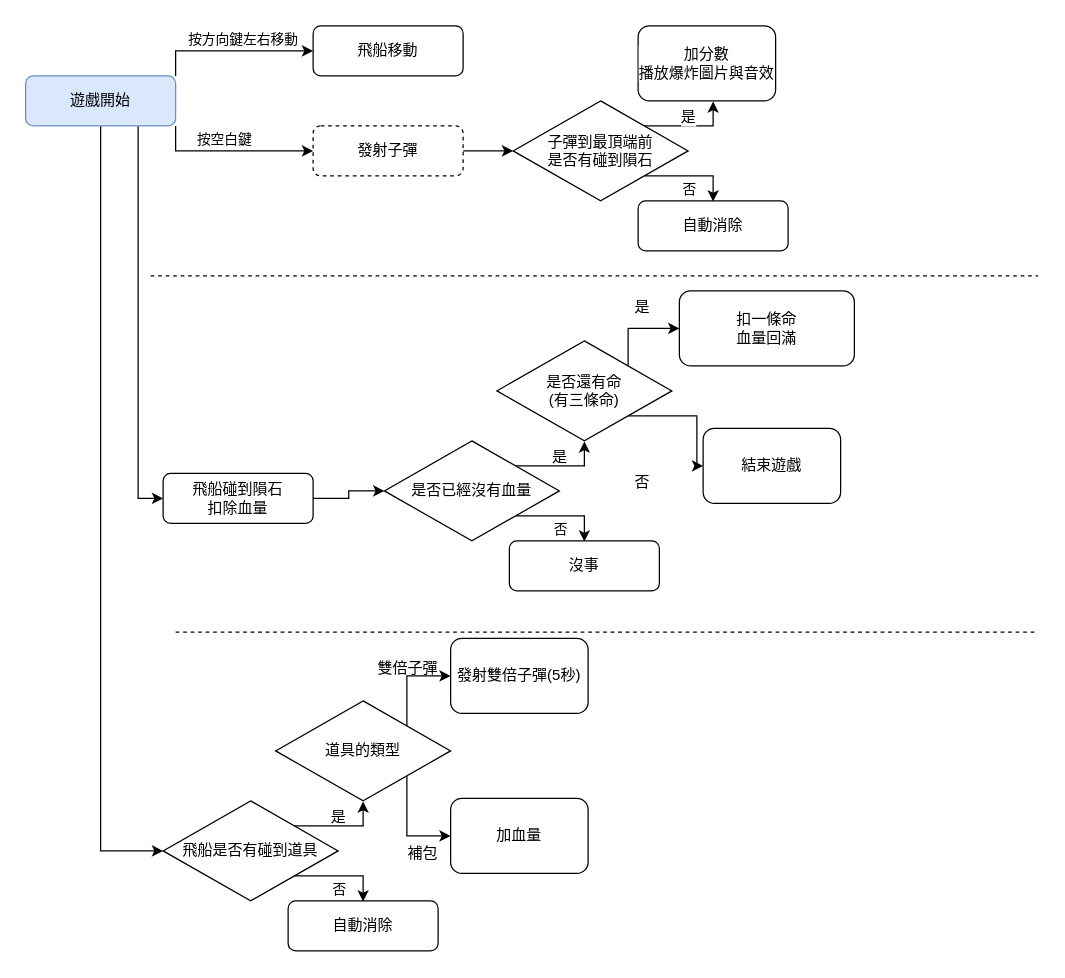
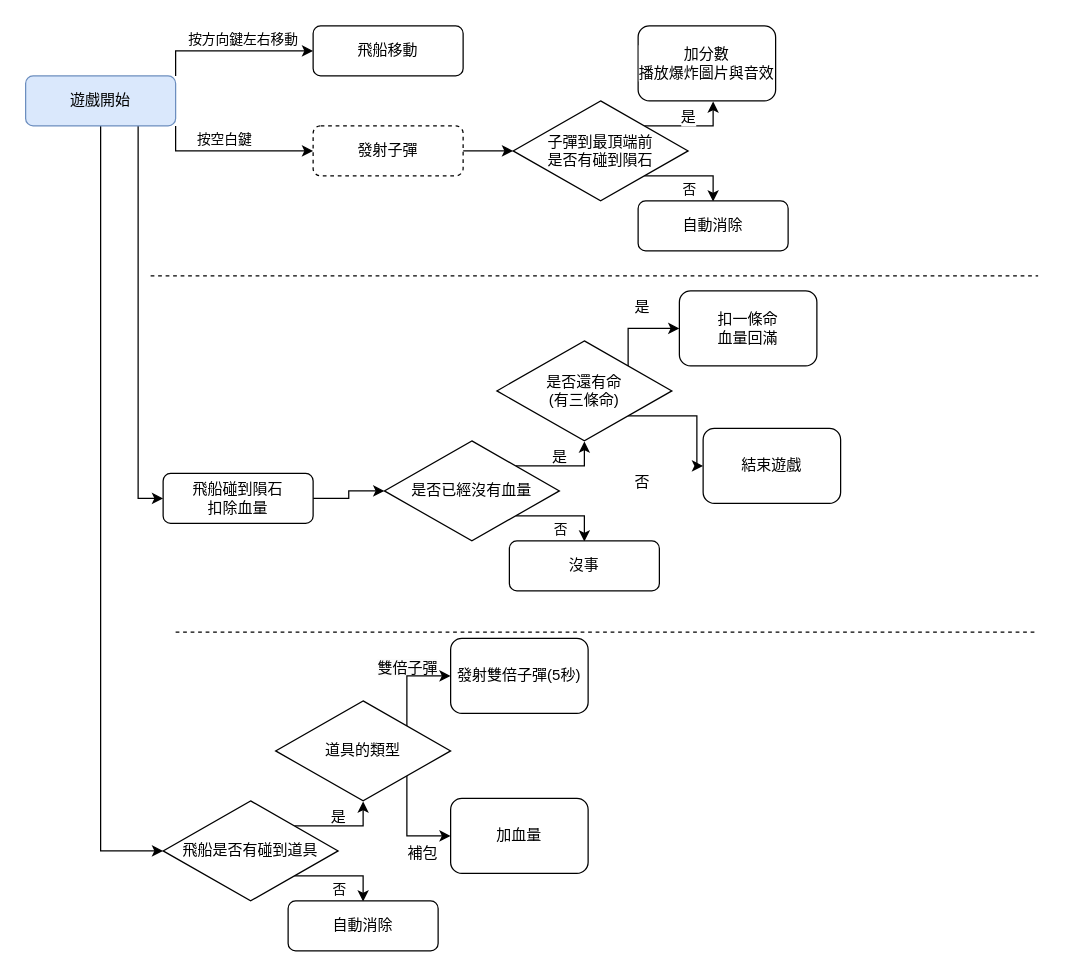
(767, 328) -> (748, 328)
